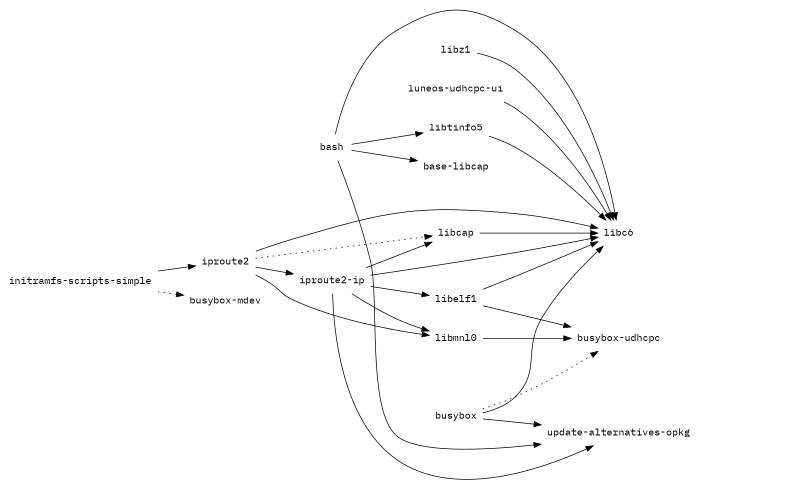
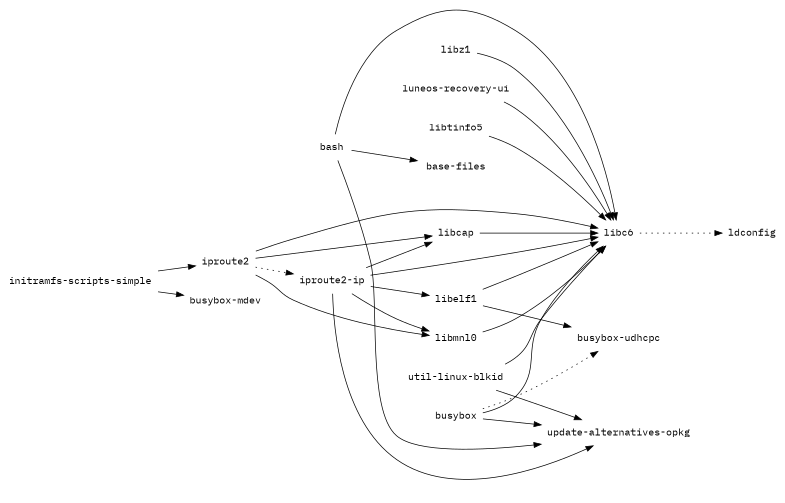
(456, 89) -> (456, 89)
(384, 139) -> none
(456, 167) -> (456, 167)
none -> (752, 233)
(340, 248) -> (340, 248)
(271, 270) -> (271, 270)
(167, 293) -> (167, 293)
(523, 338) -> (546, 299)
none -> (456, 377)
